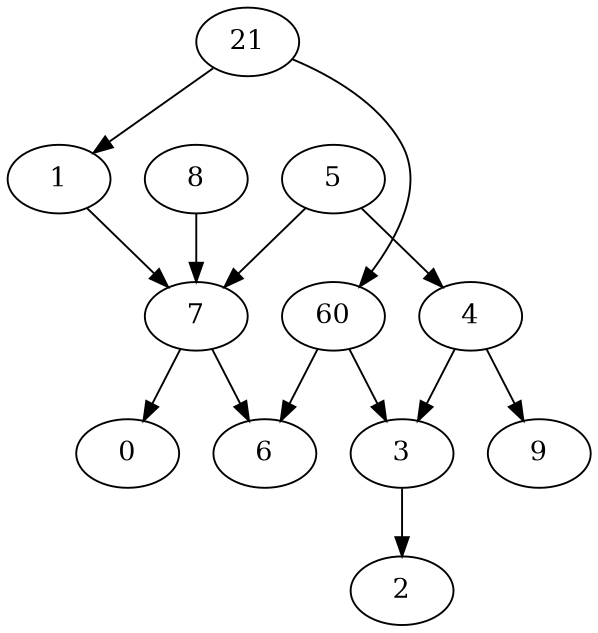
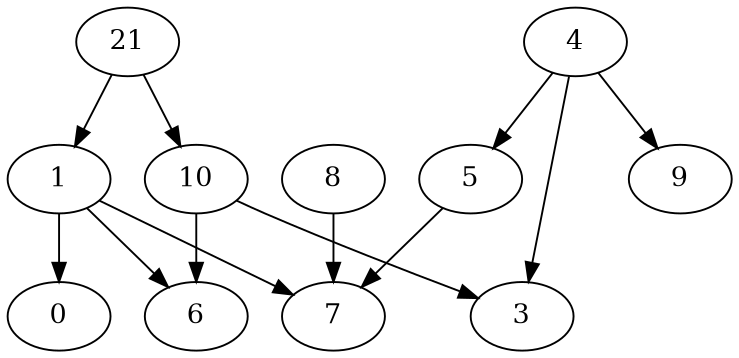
(402, 247) -> (529, 103)
(333, 316) -> (196, 179)
(166, 376) -> (59, 238)
(226, 376) -> (121, 241)
(402, 591) -> none
